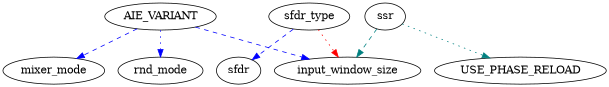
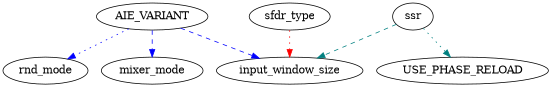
(239, 71) -> none
